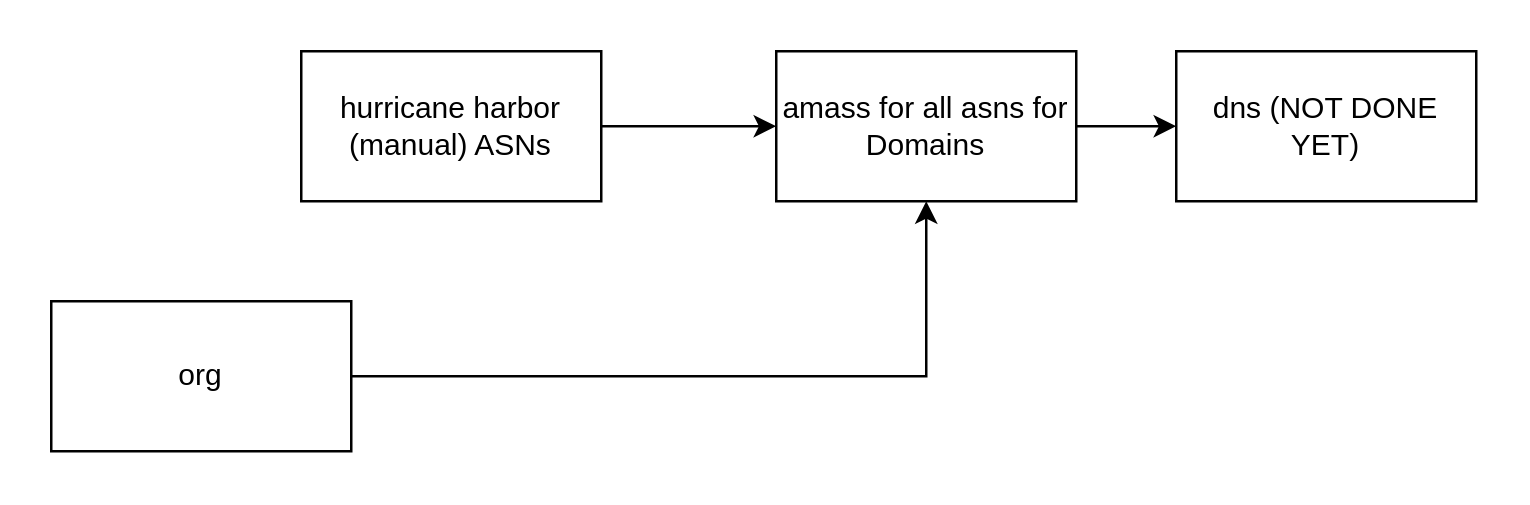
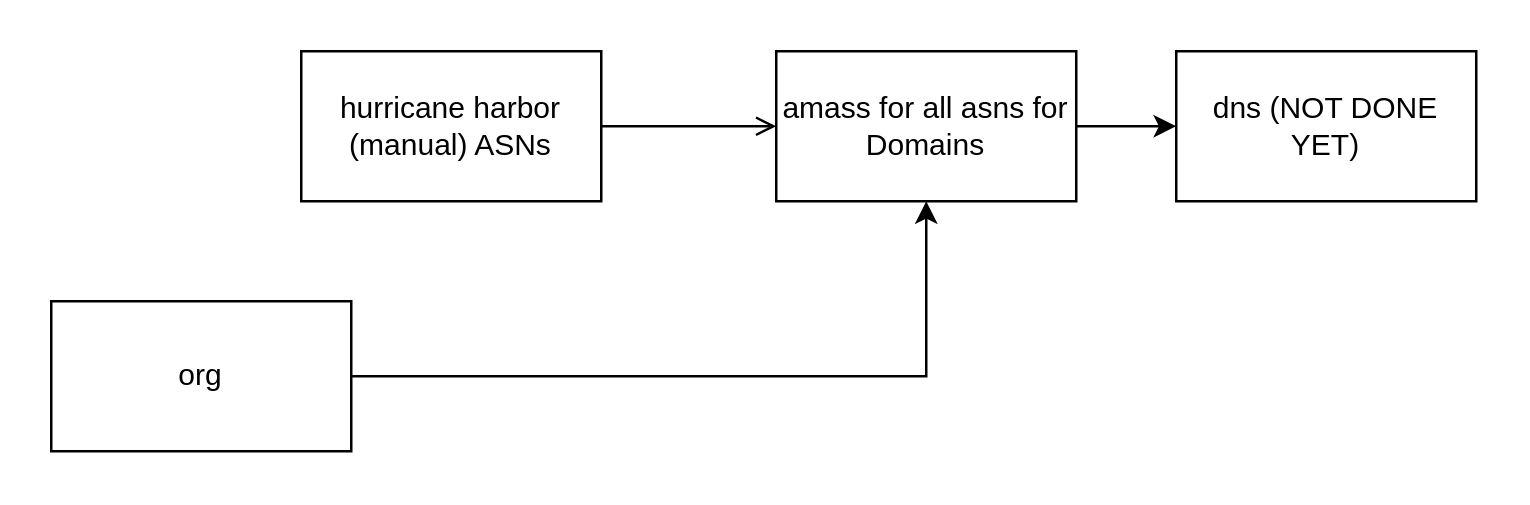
(758, 126) -> (762, 126)
